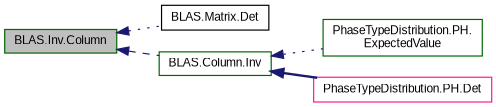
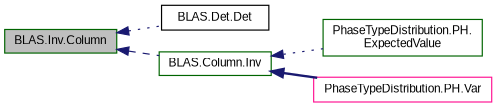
(215, 18) -> (215, 18)
(403, 90) -> (403, 90)
